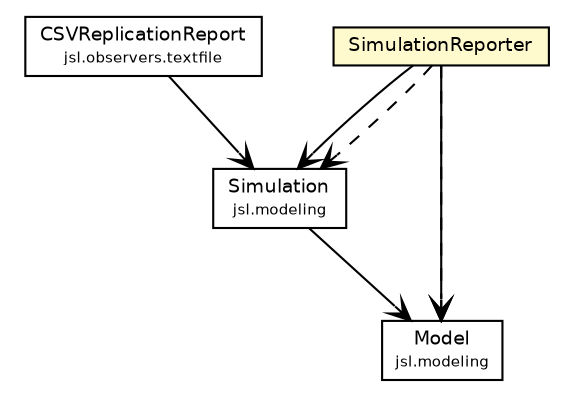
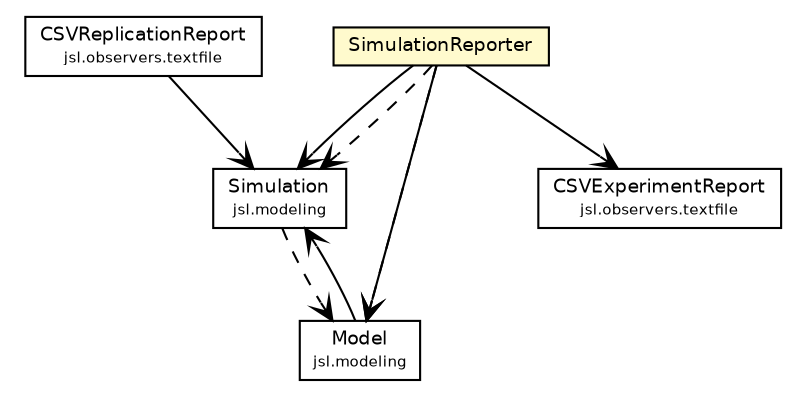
none -> (659, 198)
(352, 267) -> (300, 266)
none -> (338, 283)
